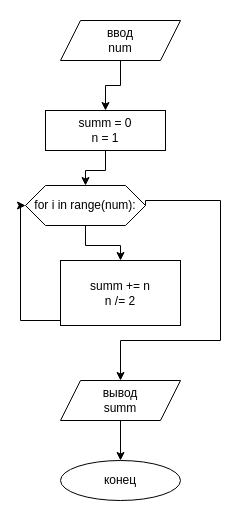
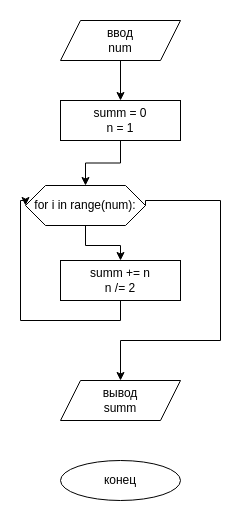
(106, 131) -> (121, 121)
(121, 293) -> (121, 281)
(121, 437) -> none
